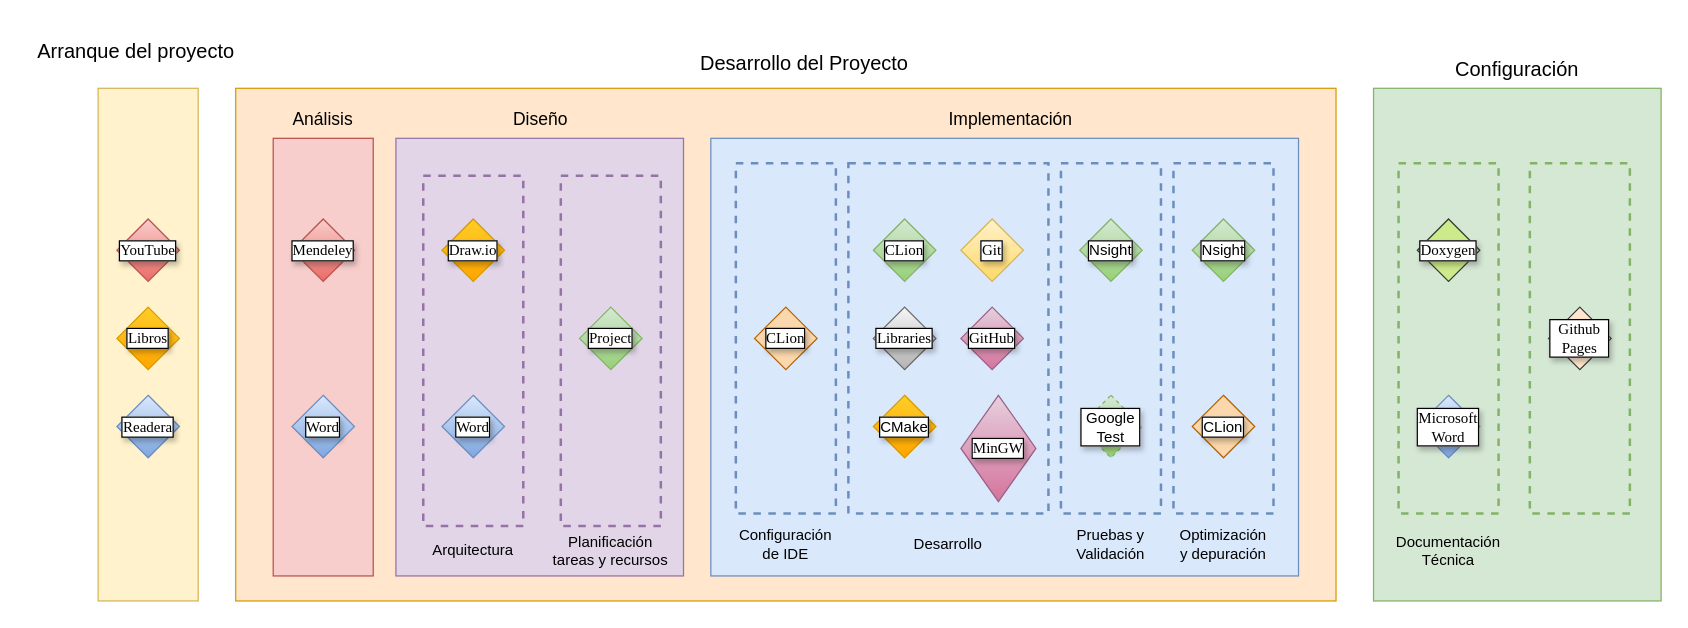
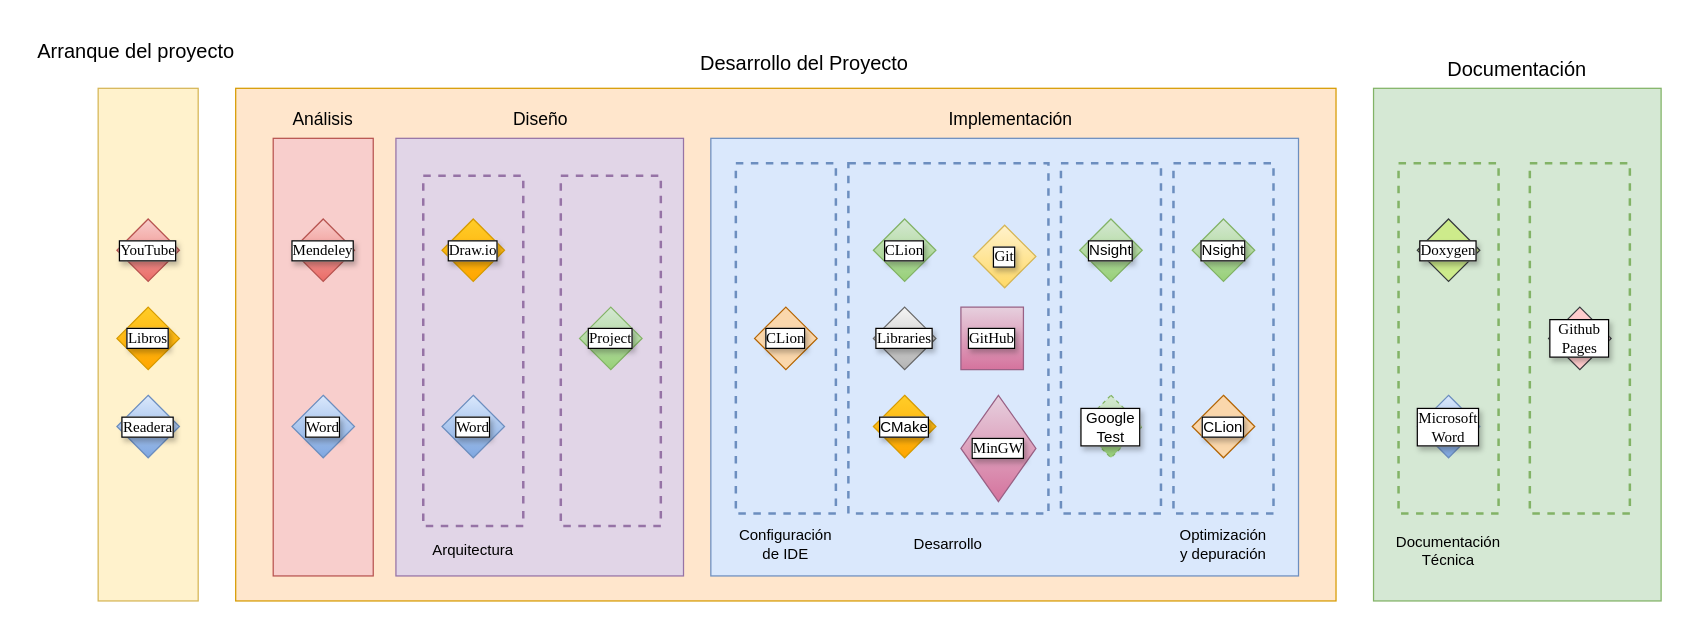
(1517, 69) -> (1517, 69)
(992, 250) -> (1004, 256)
(992, 338) -> (992, 338)
(1579, 338) -> (1579, 338)
(1111, 544) -> none
(611, 550) -> none
